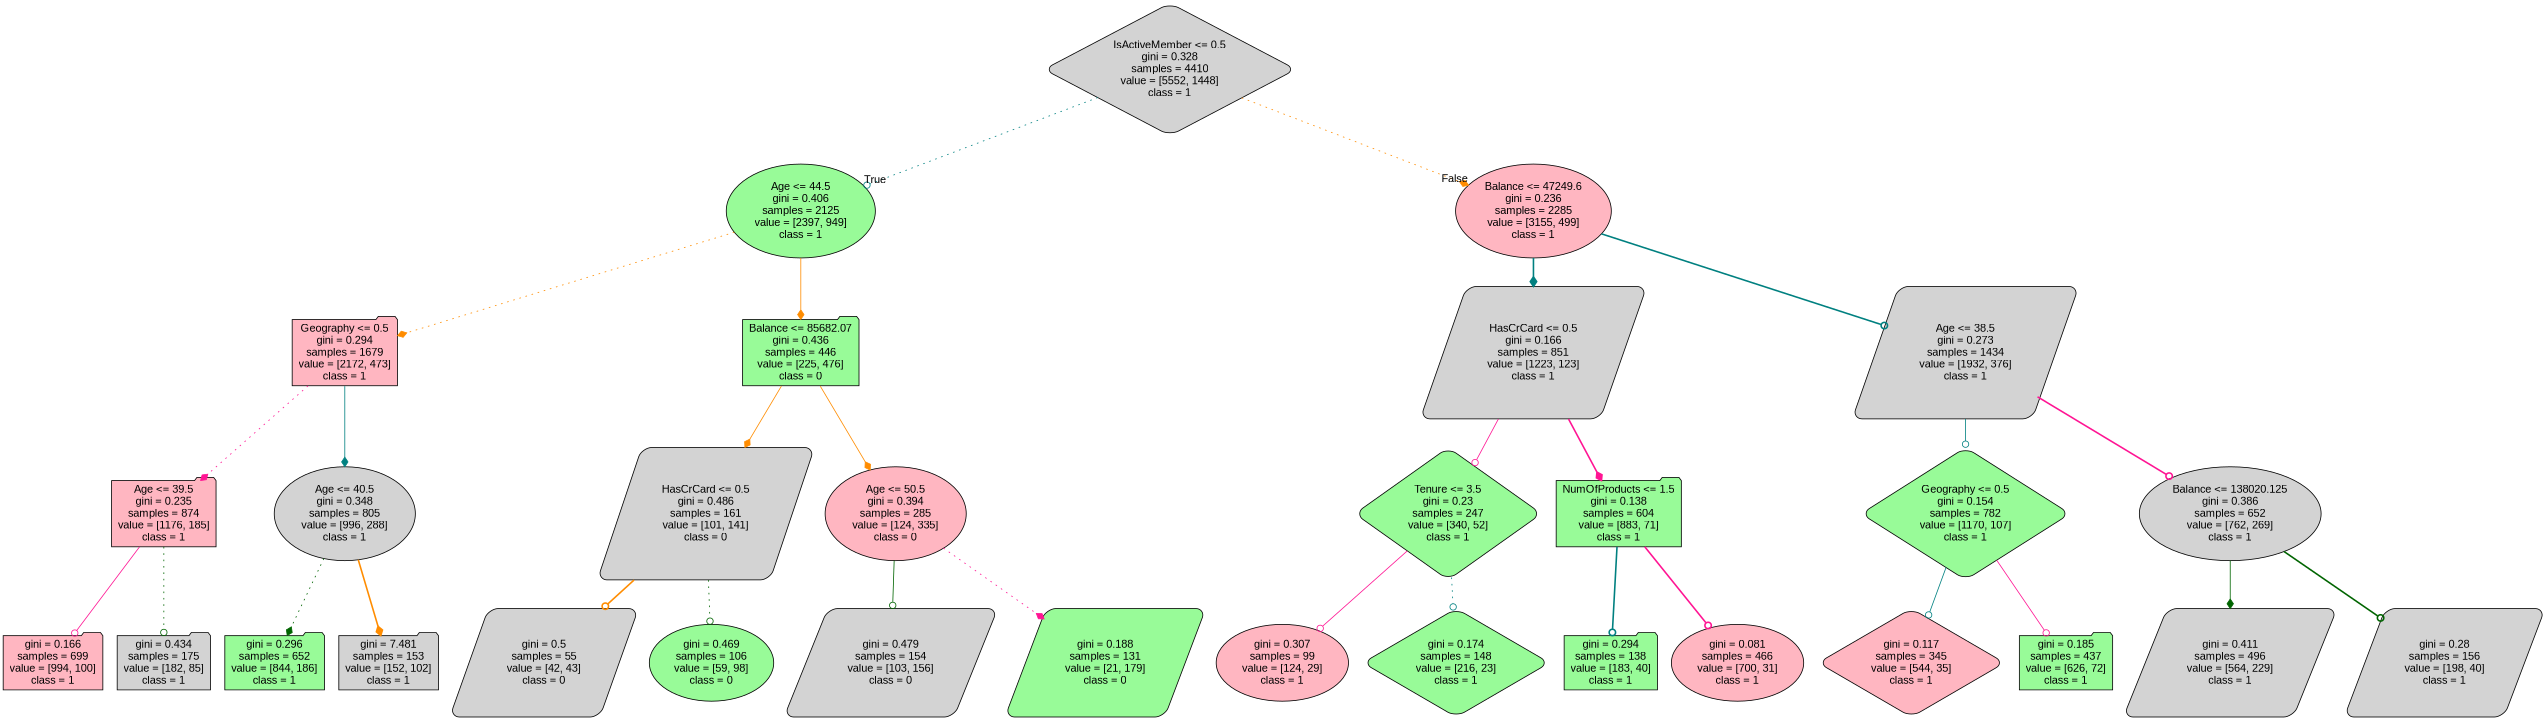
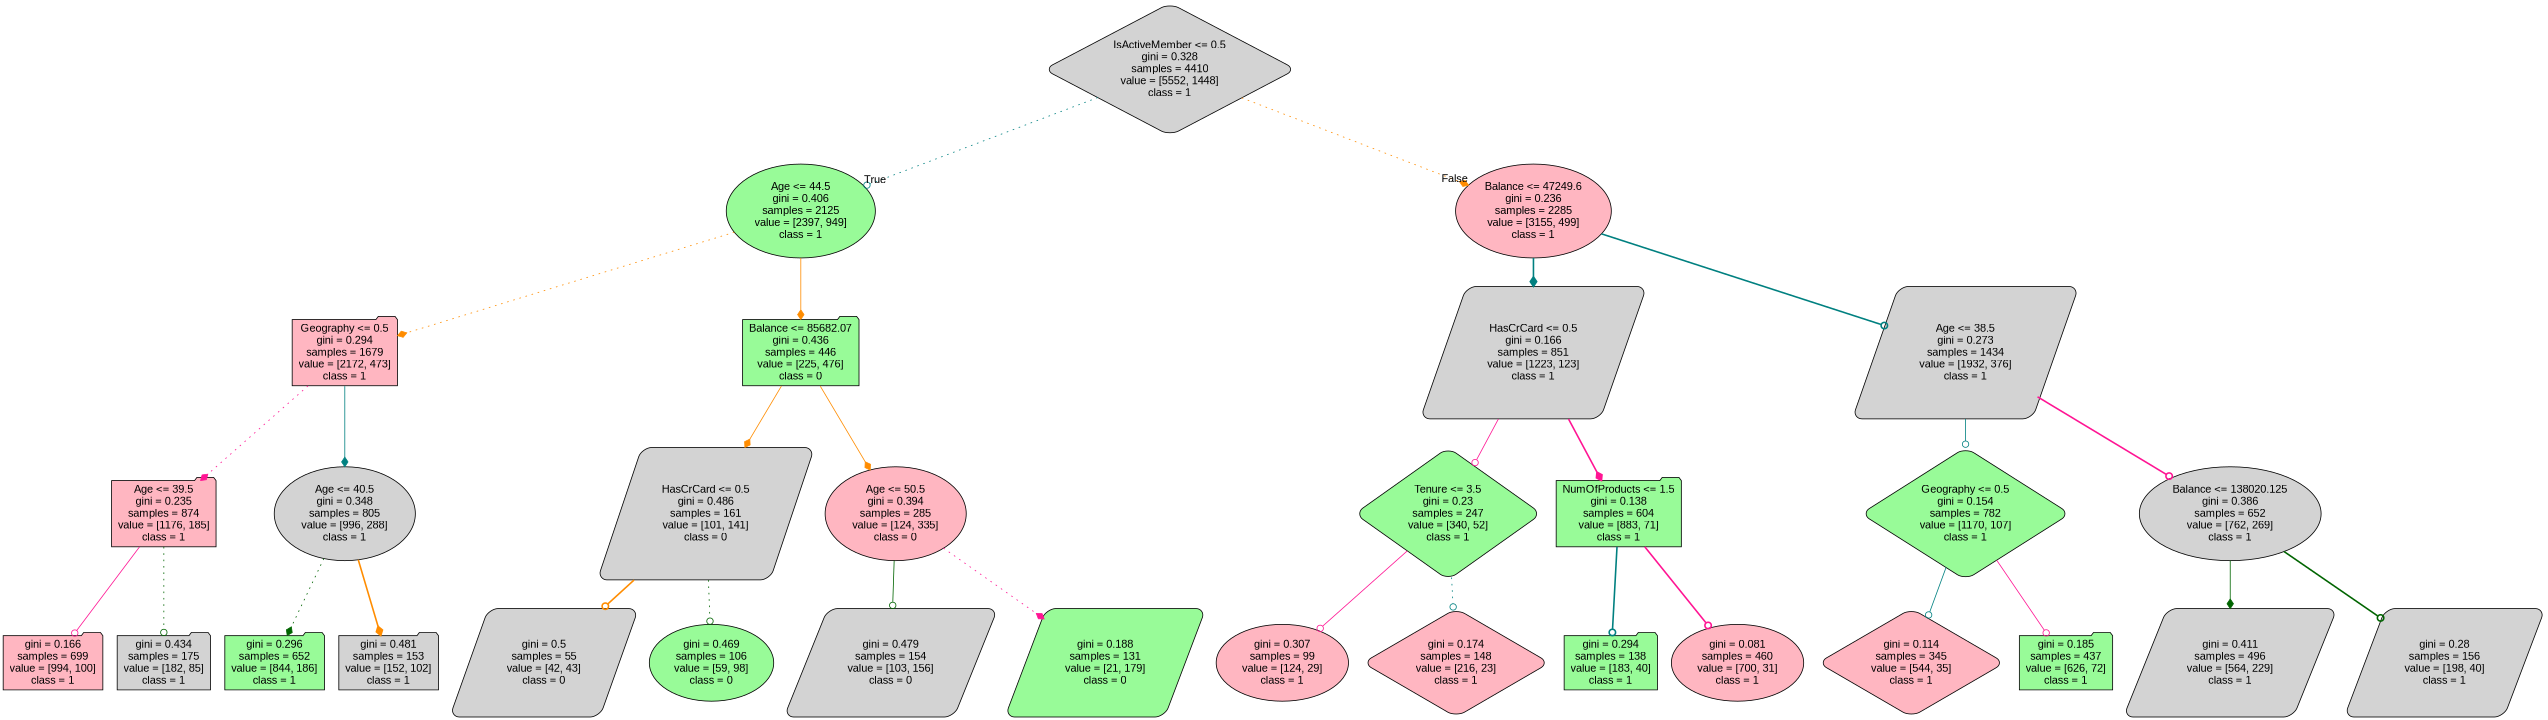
(389, 663) -> (389, 663)
(1456, 663) -> (1456, 663)
(1738, 663) -> (1738, 663)
(1911, 663) -> (1911, 663)
